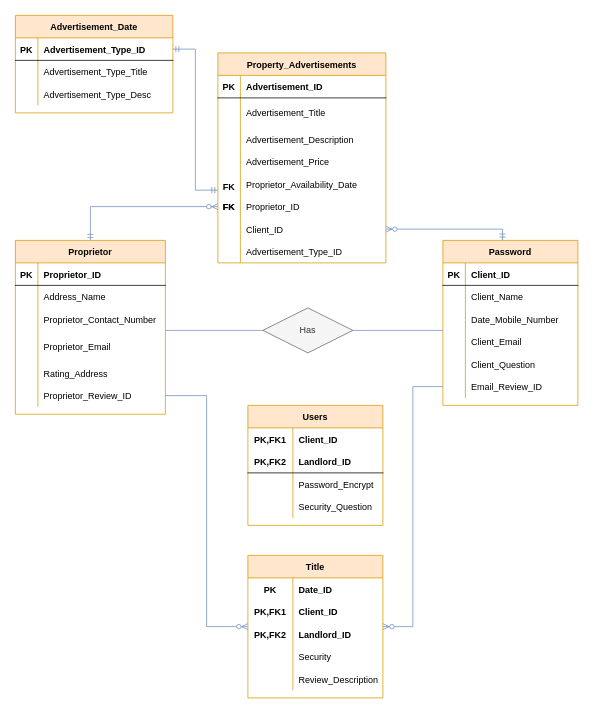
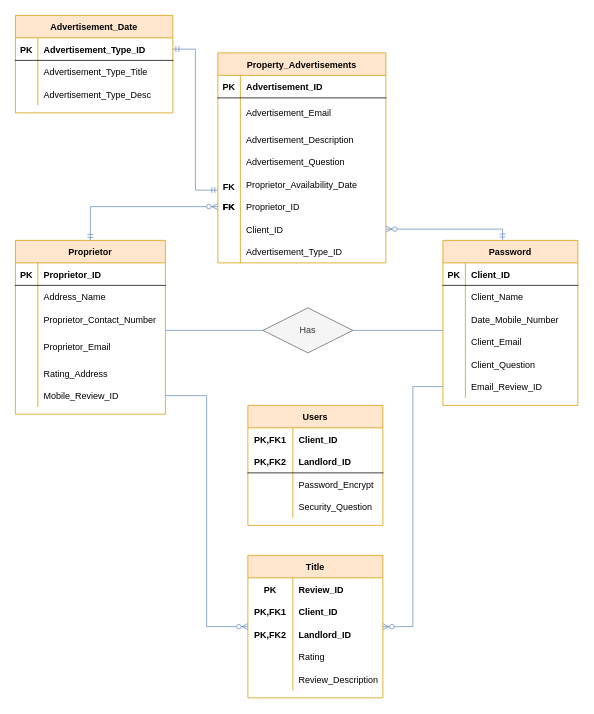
(290, 113) -> (290, 113)
(292, 162) -> (299, 162)
(92, 396) -> (80, 396)
(316, 590) -> (320, 590)
(317, 657) -> (312, 657)
